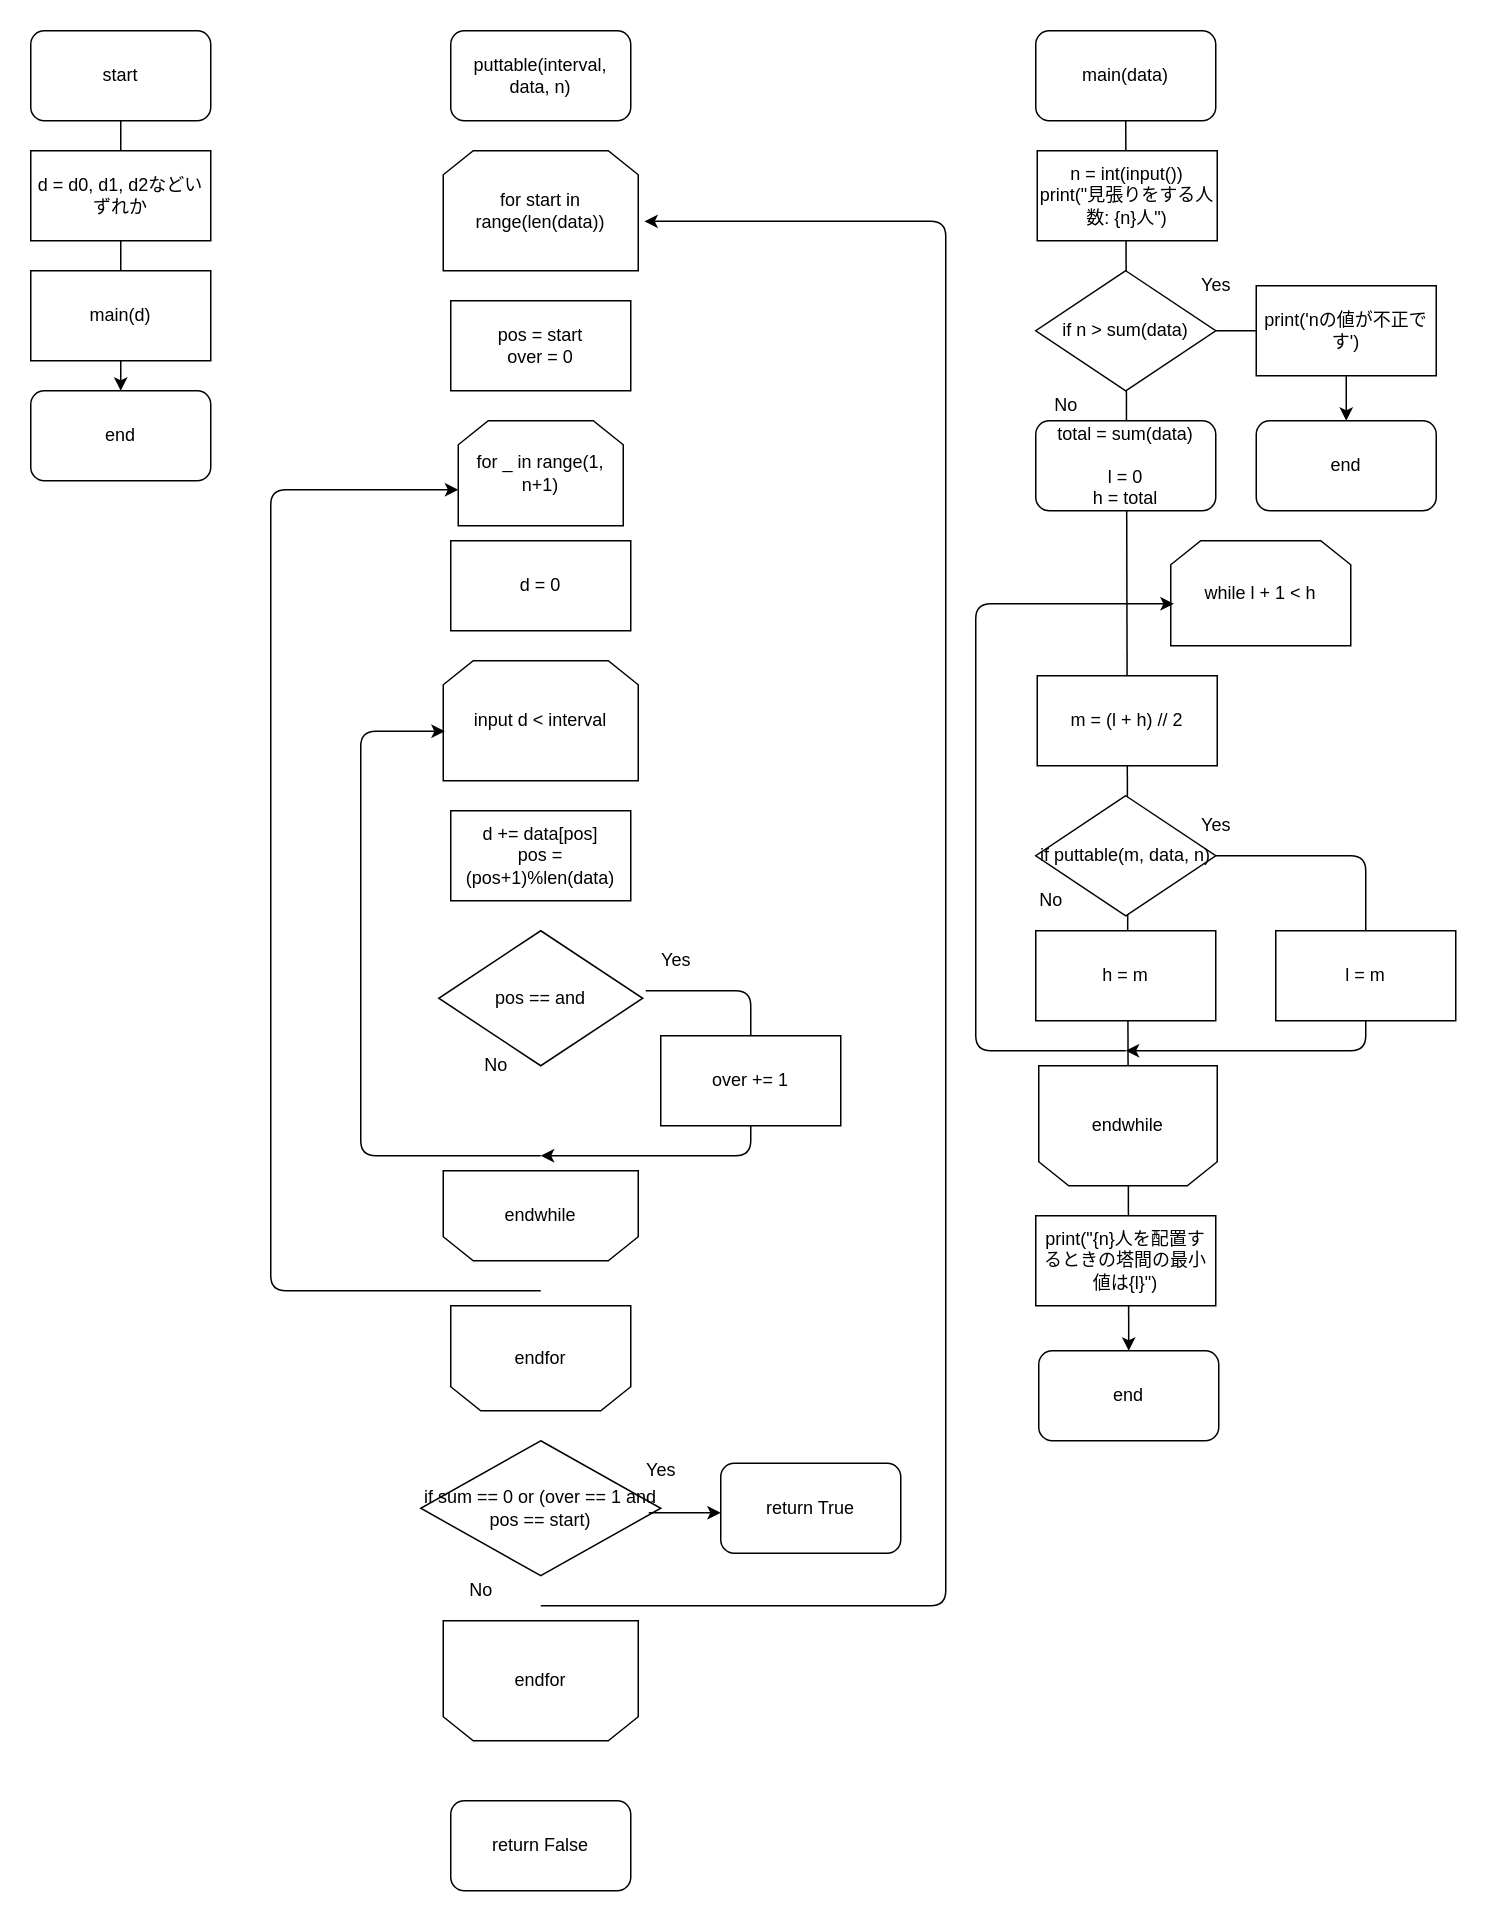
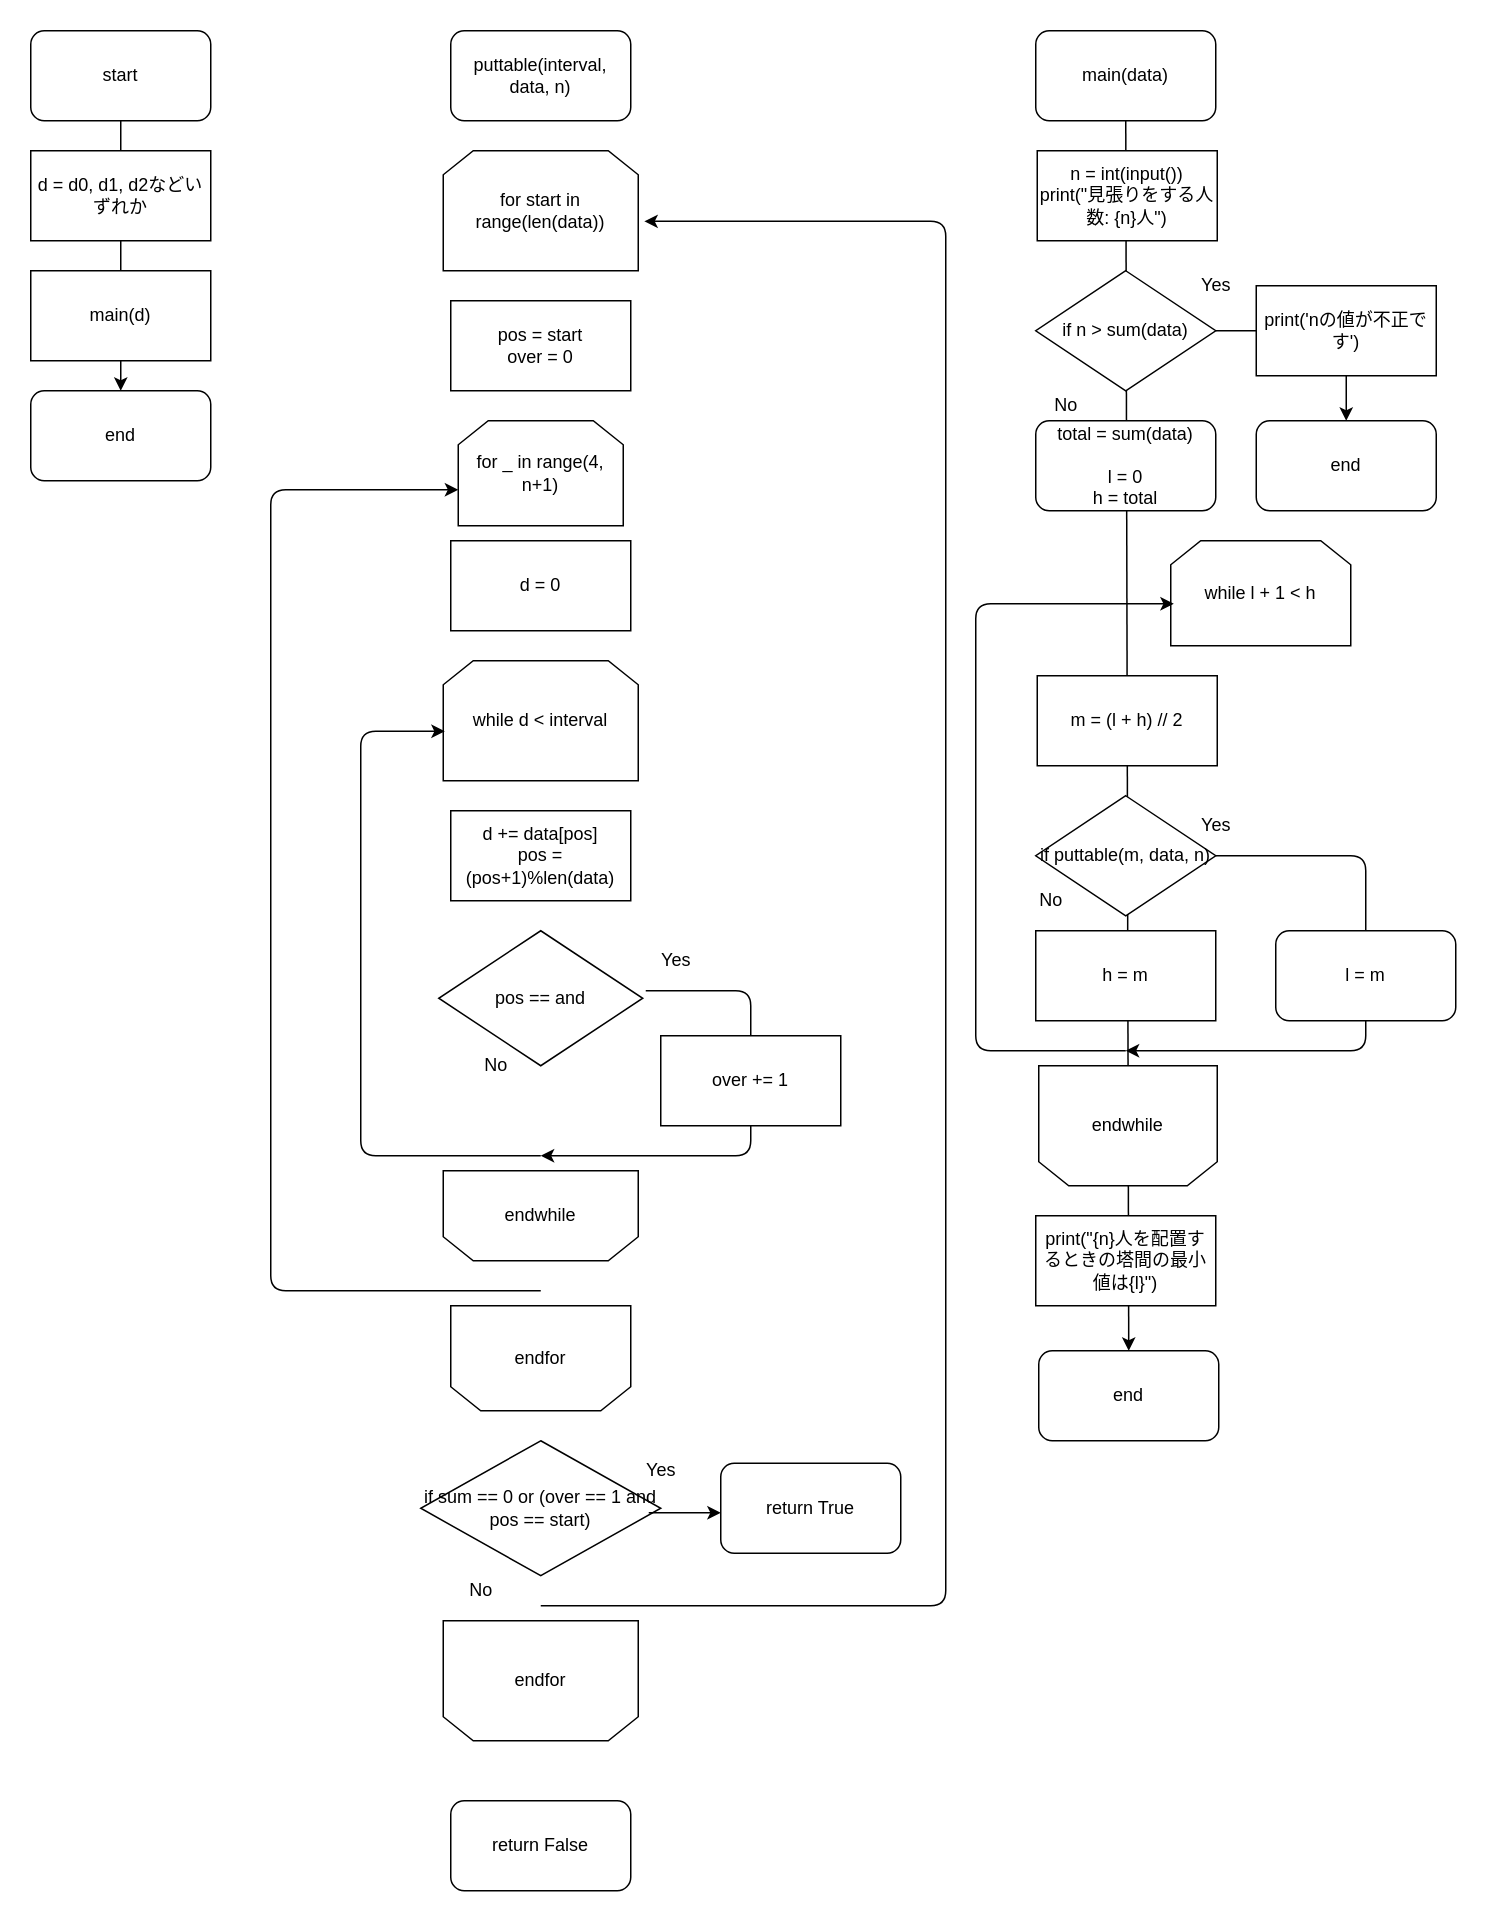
(541, 473) -> (541, 473)
(541, 721) -> (541, 721)
(1366, 976) -> (1366, 976)
